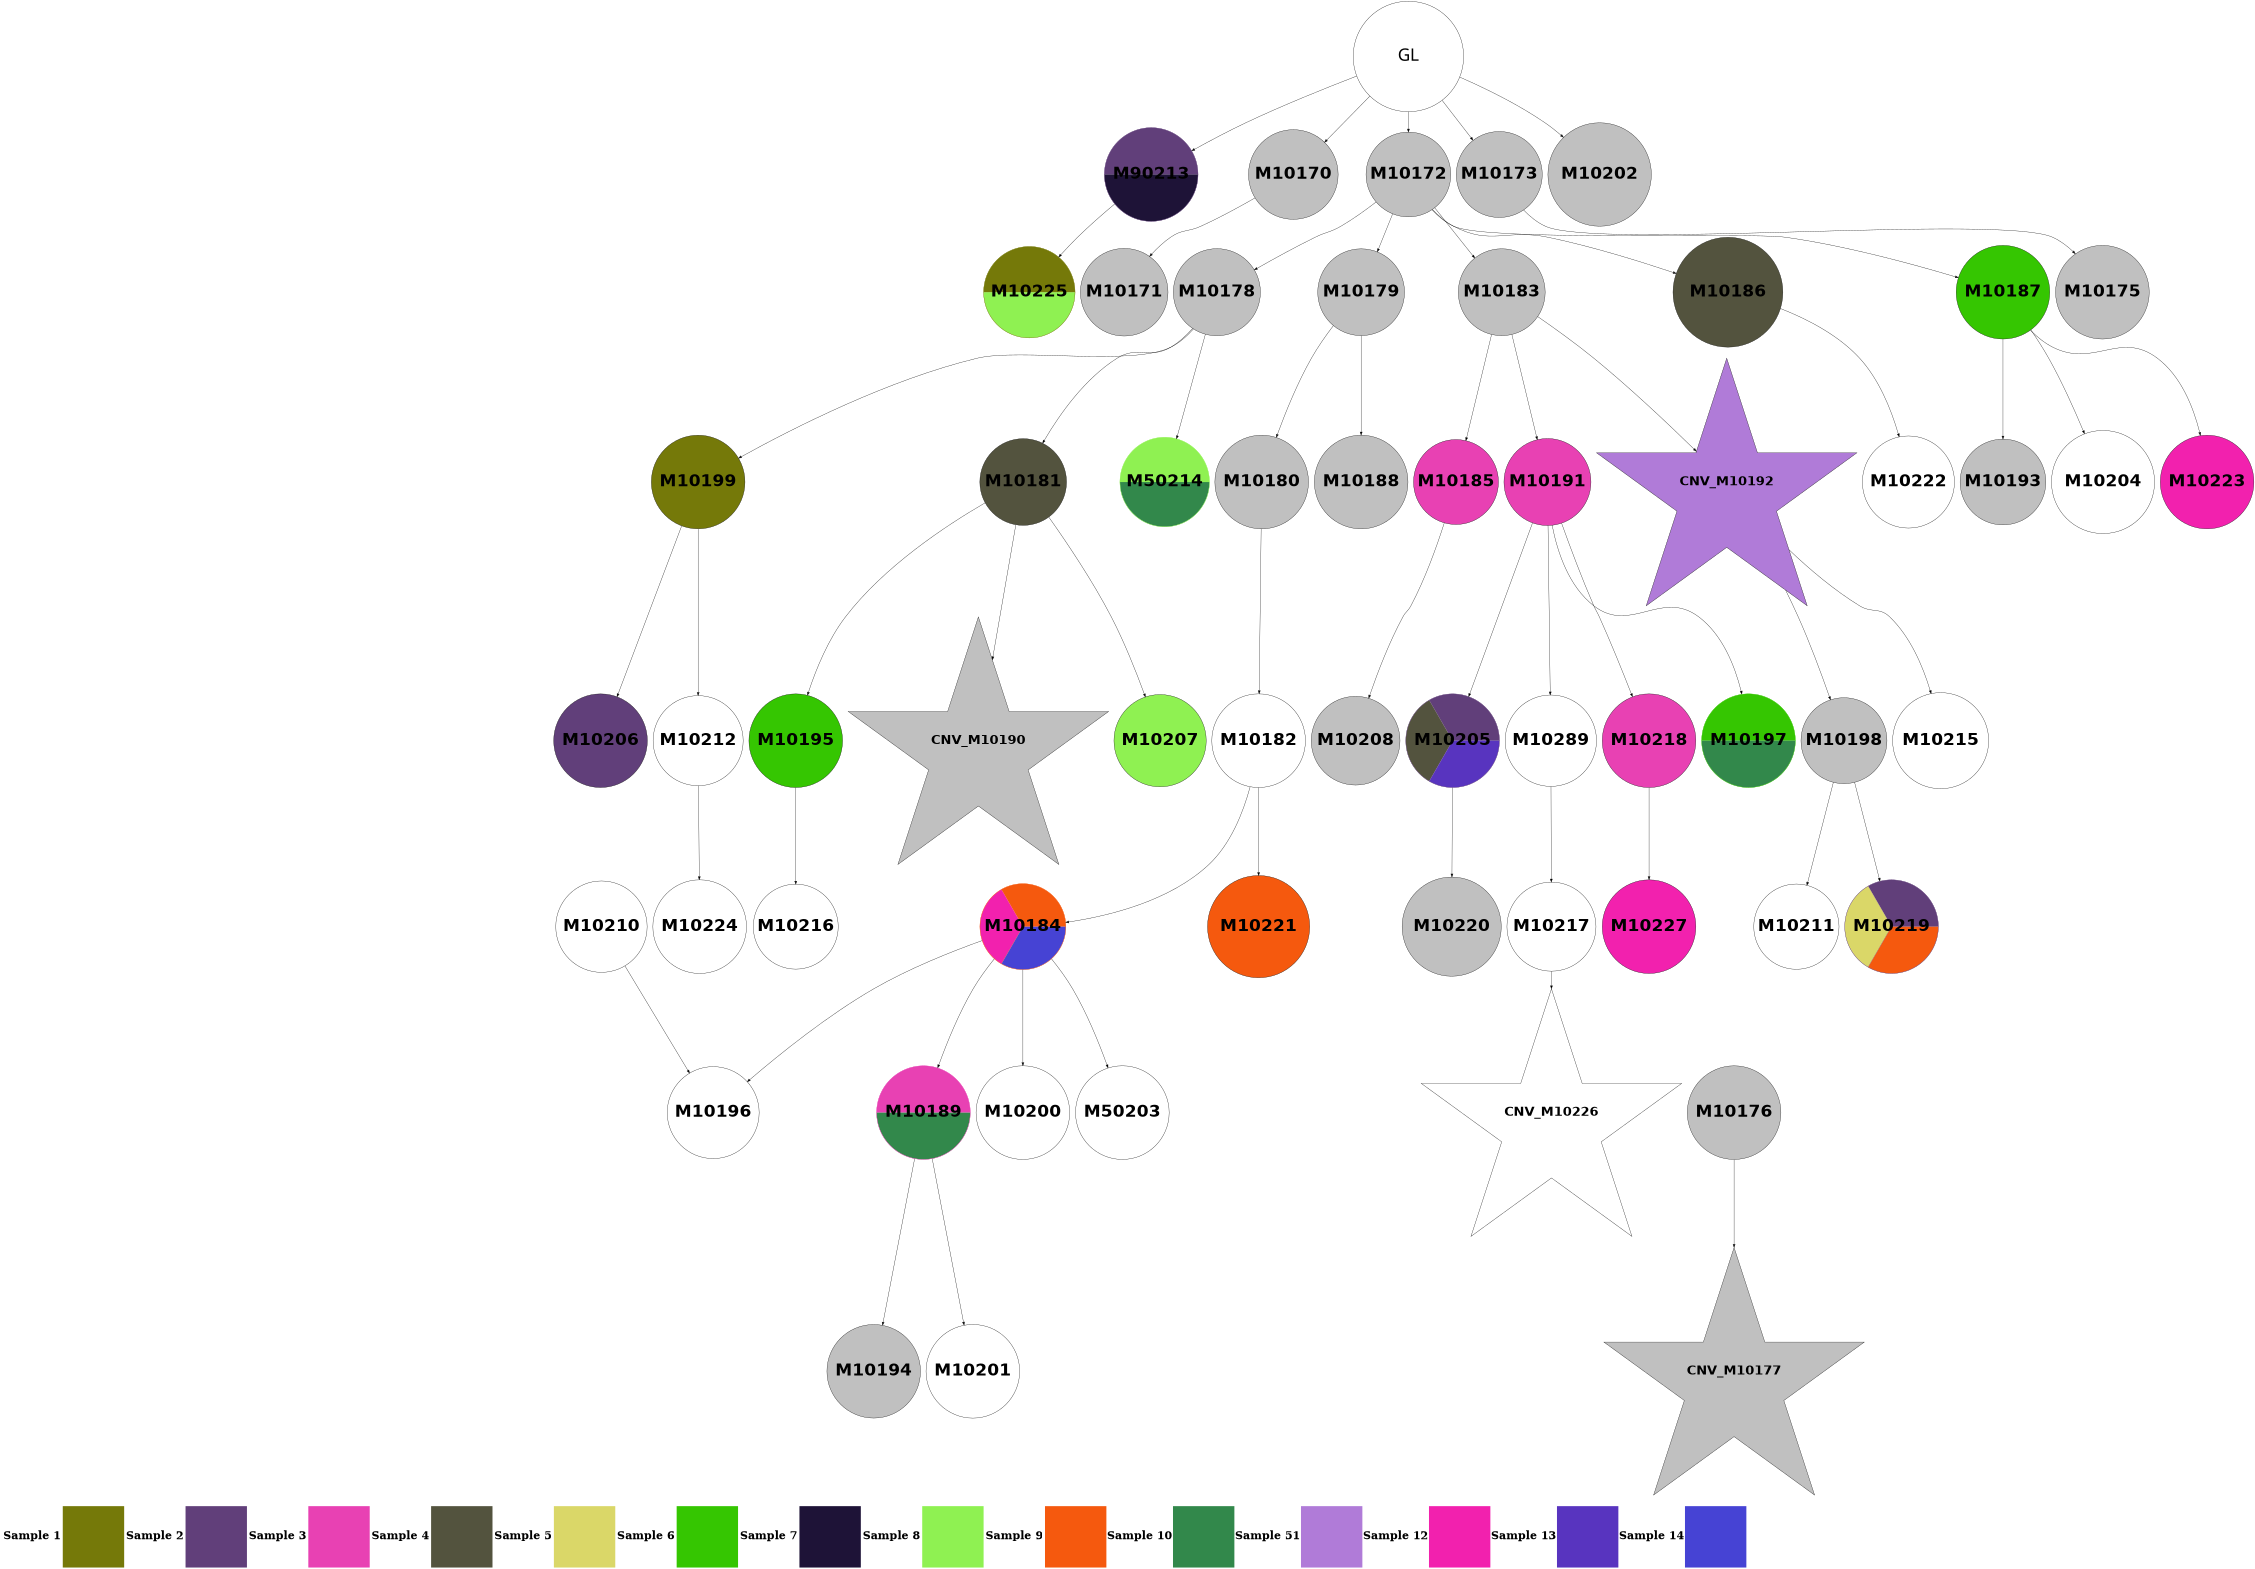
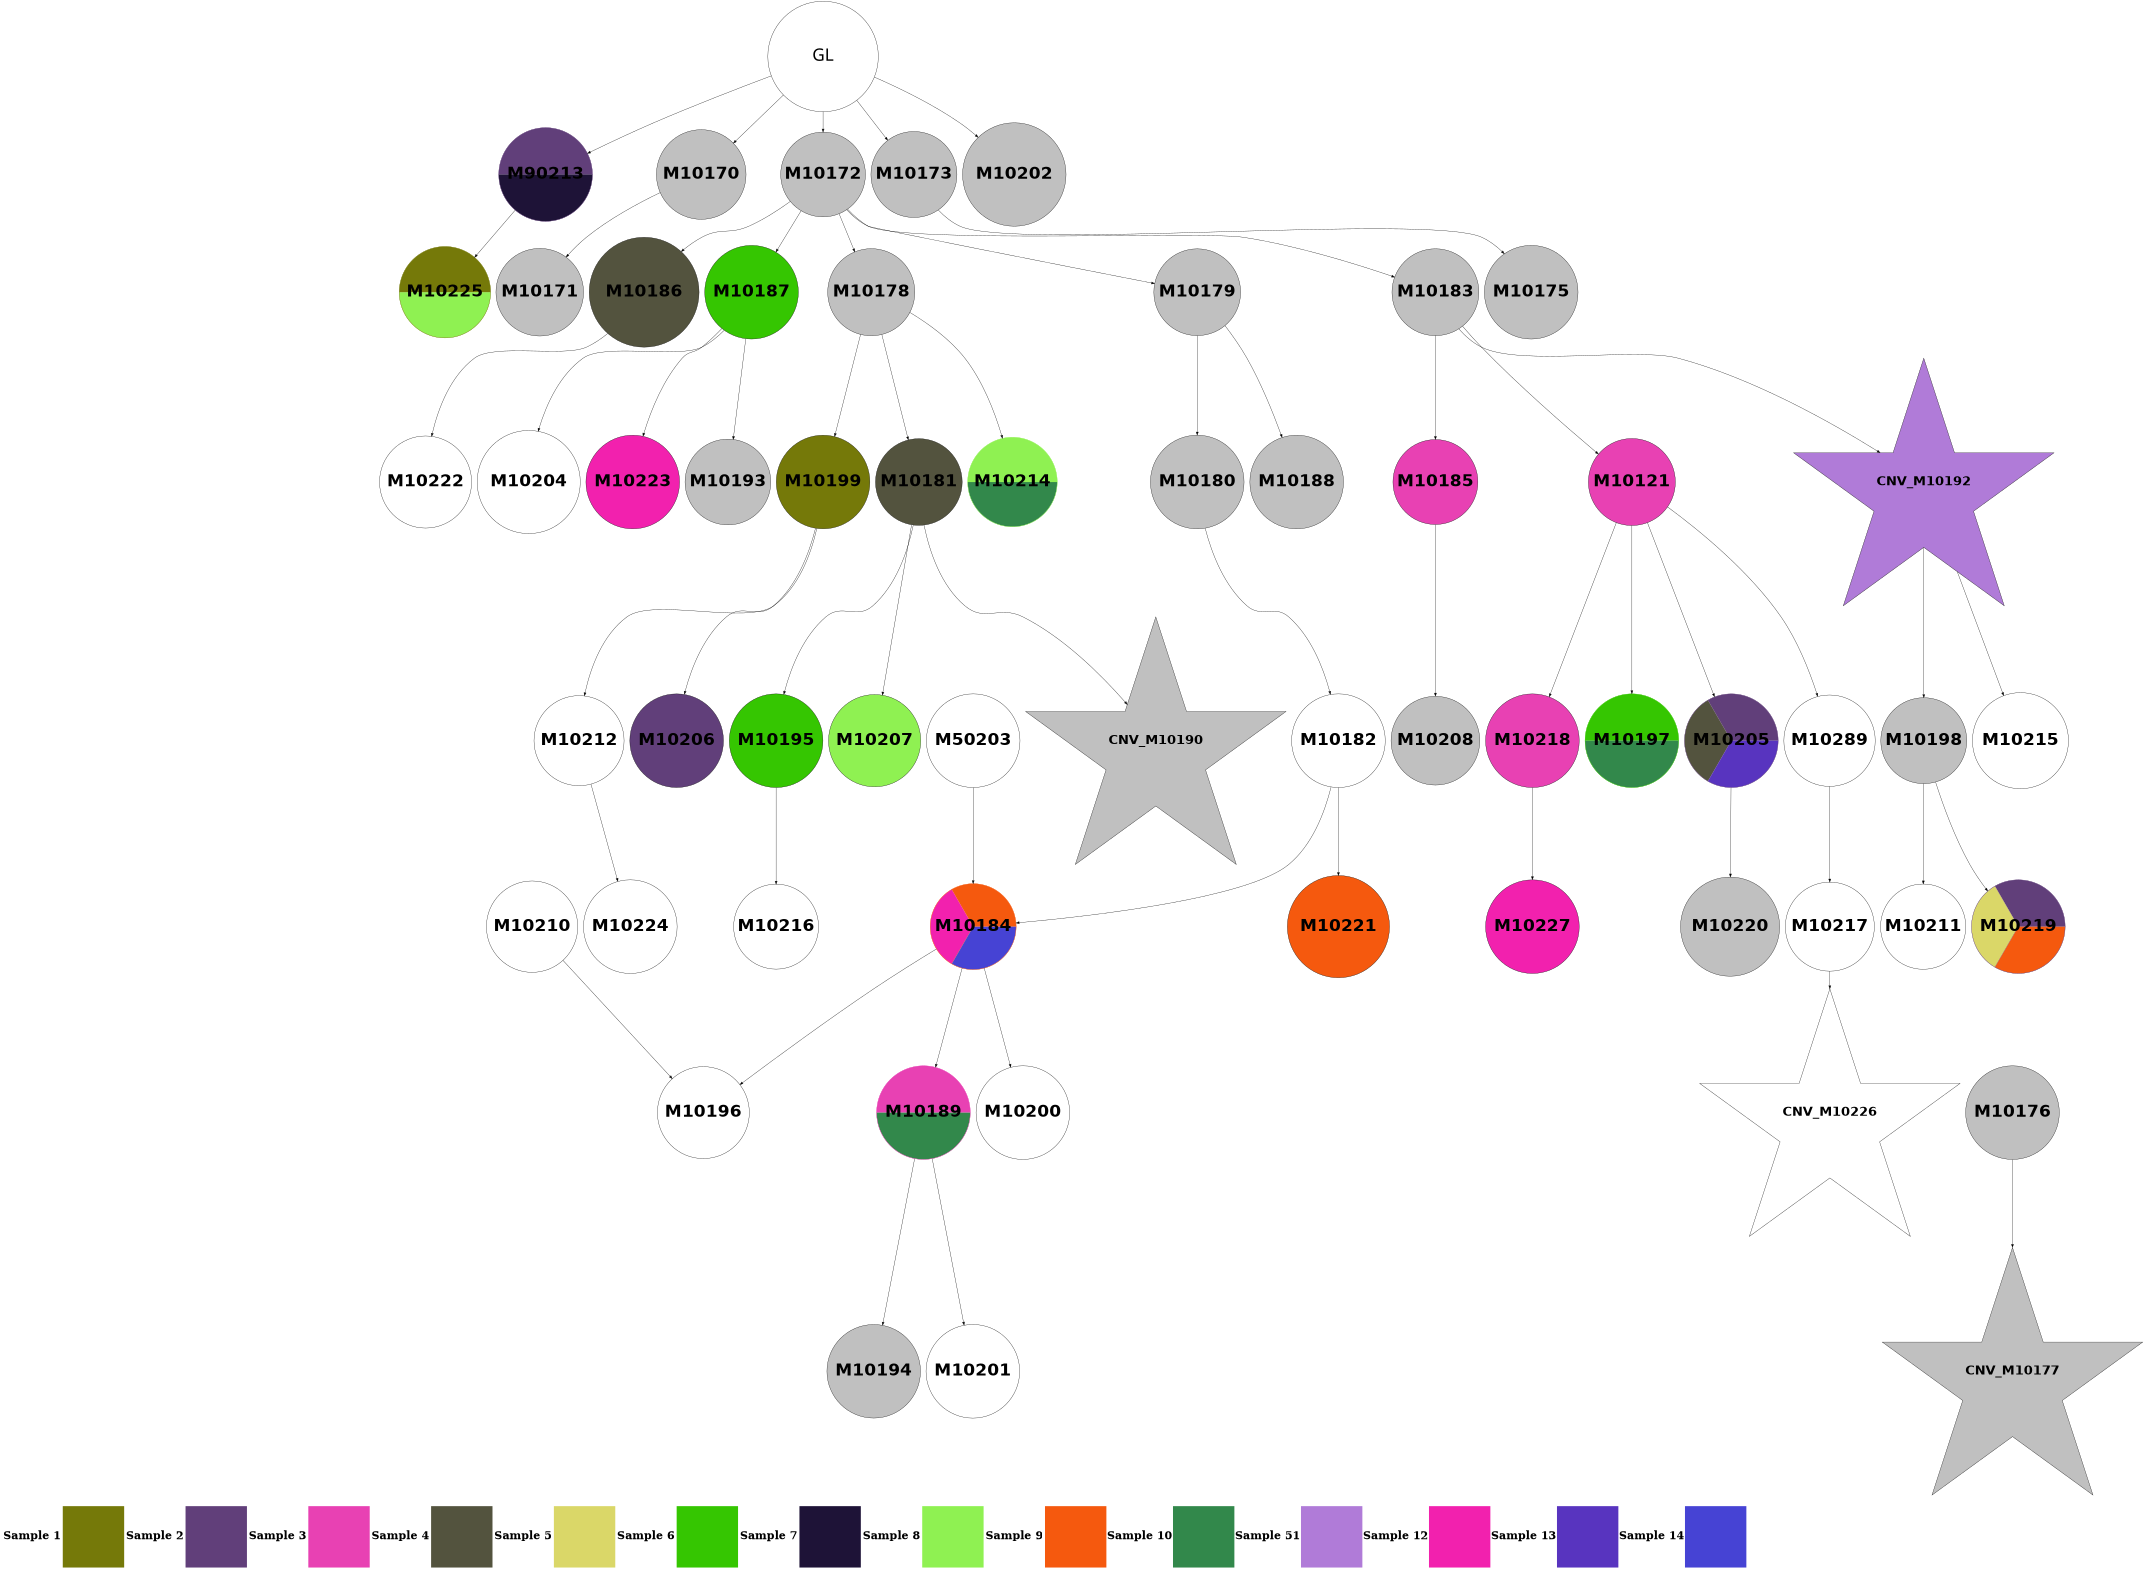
(1165, 482) -> (1012, 482)
(1547, 482) -> (1632, 482)
(1084, 1009) -> (973, 834)
